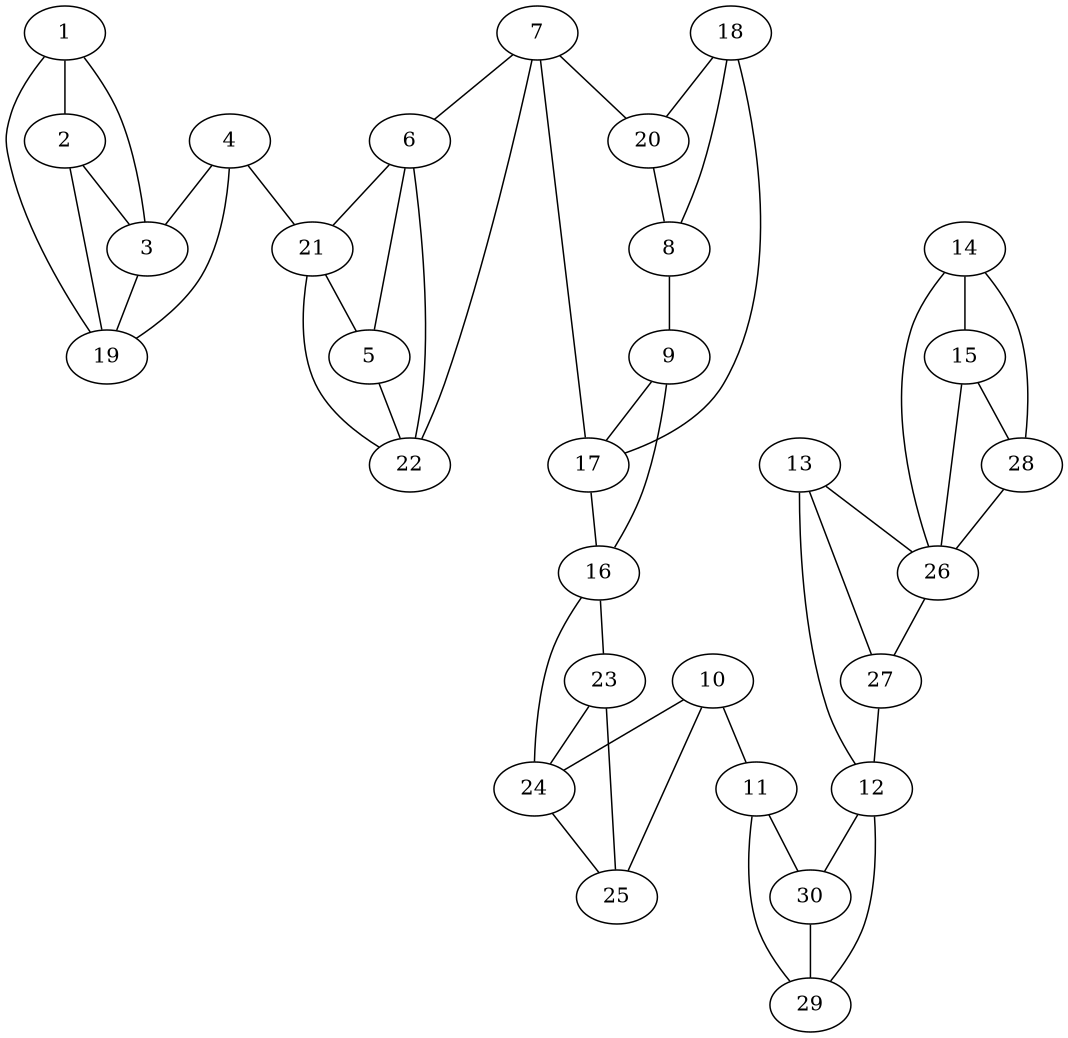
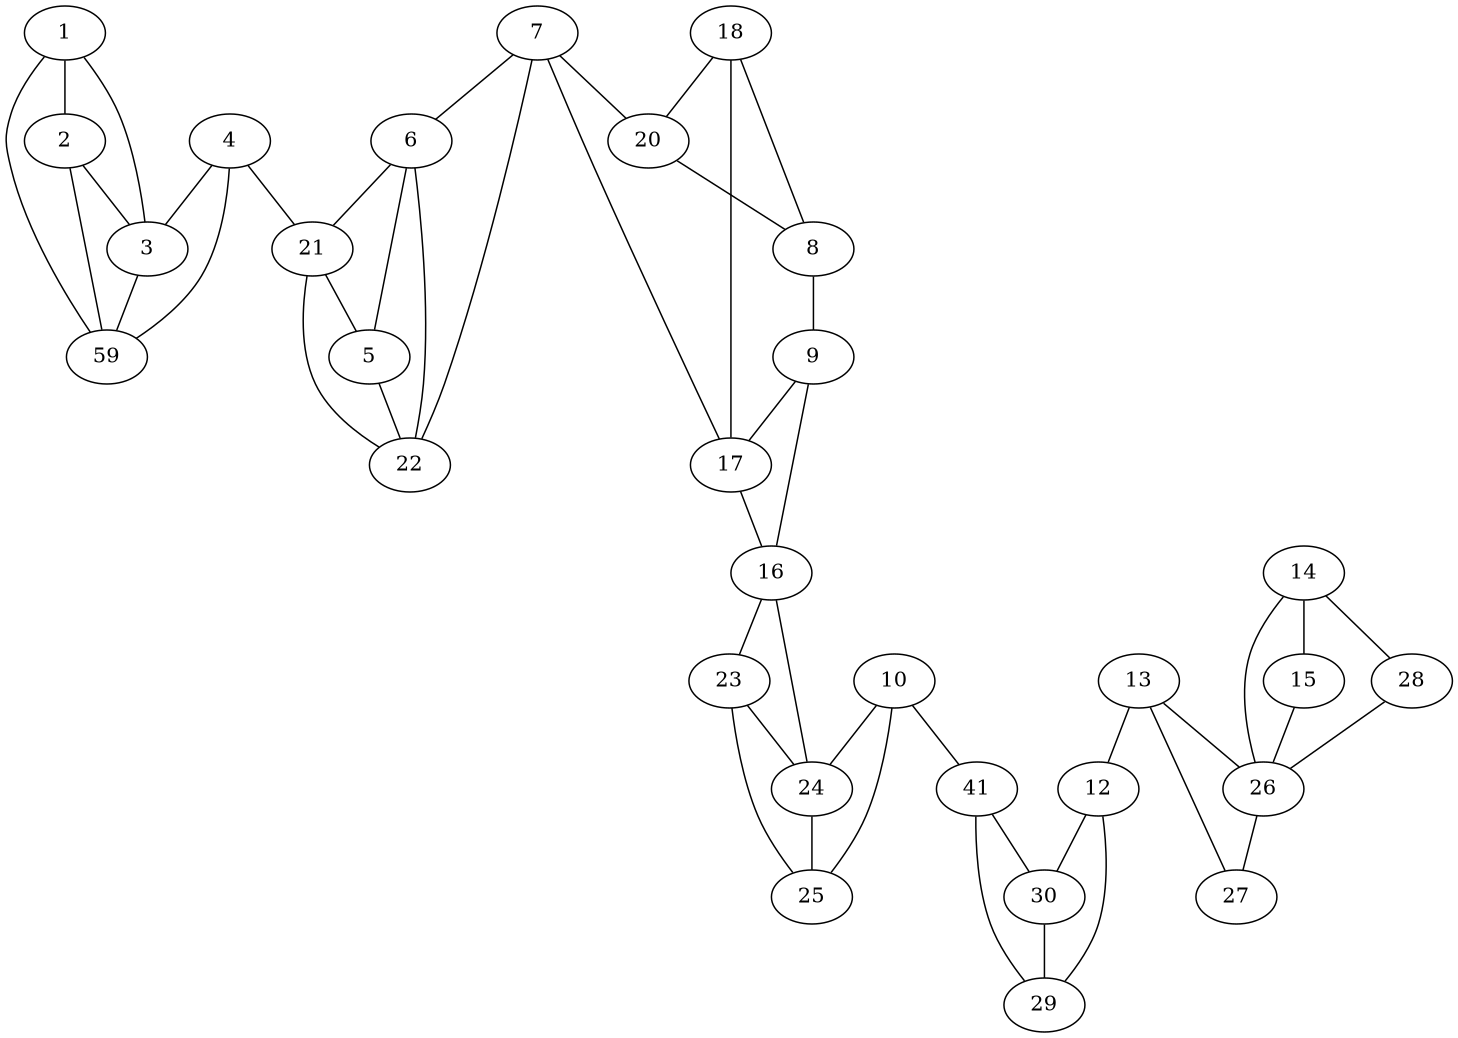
(107, 357) -> (107, 357)
(993, 411) -> none
(876, 735) -> none
(756, 789) -> (977, 789)
